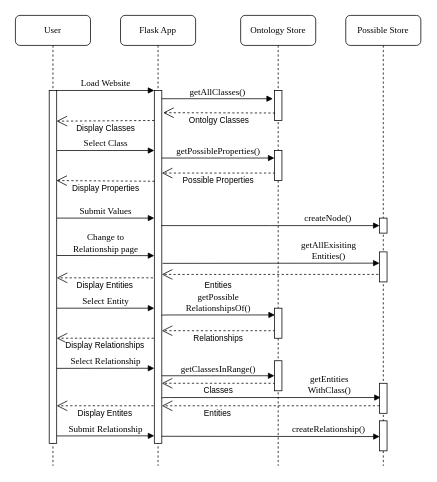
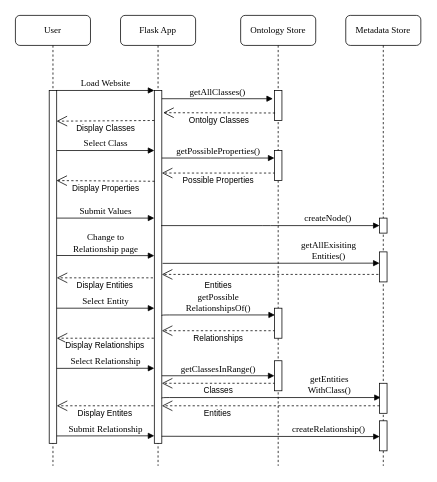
(383, 30) -> (383, 30)
